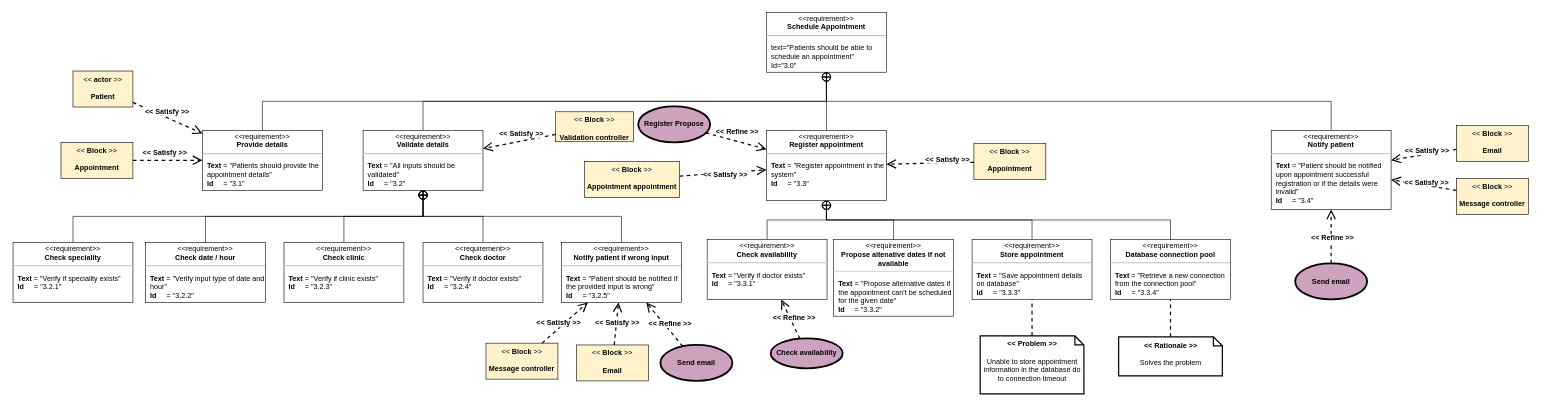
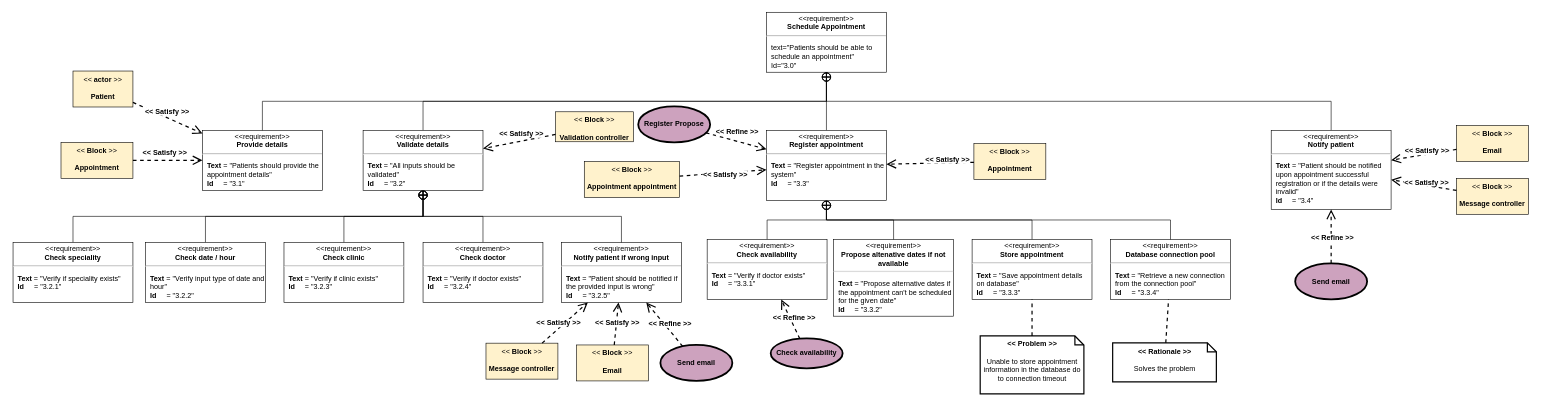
(1171, 357) -> (1165, 363)
